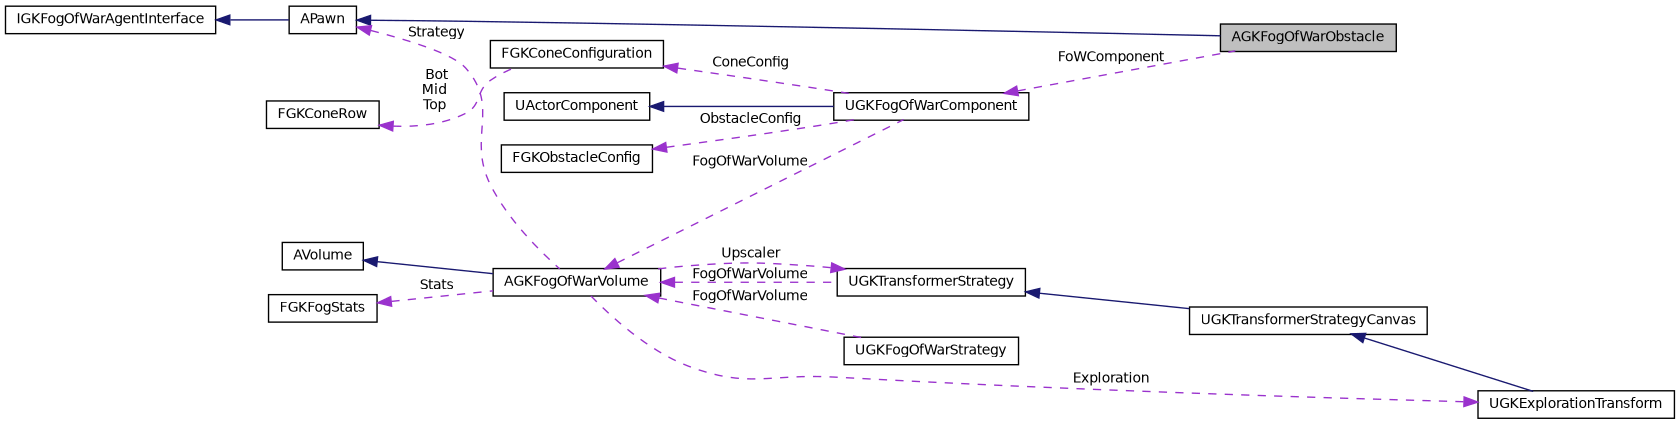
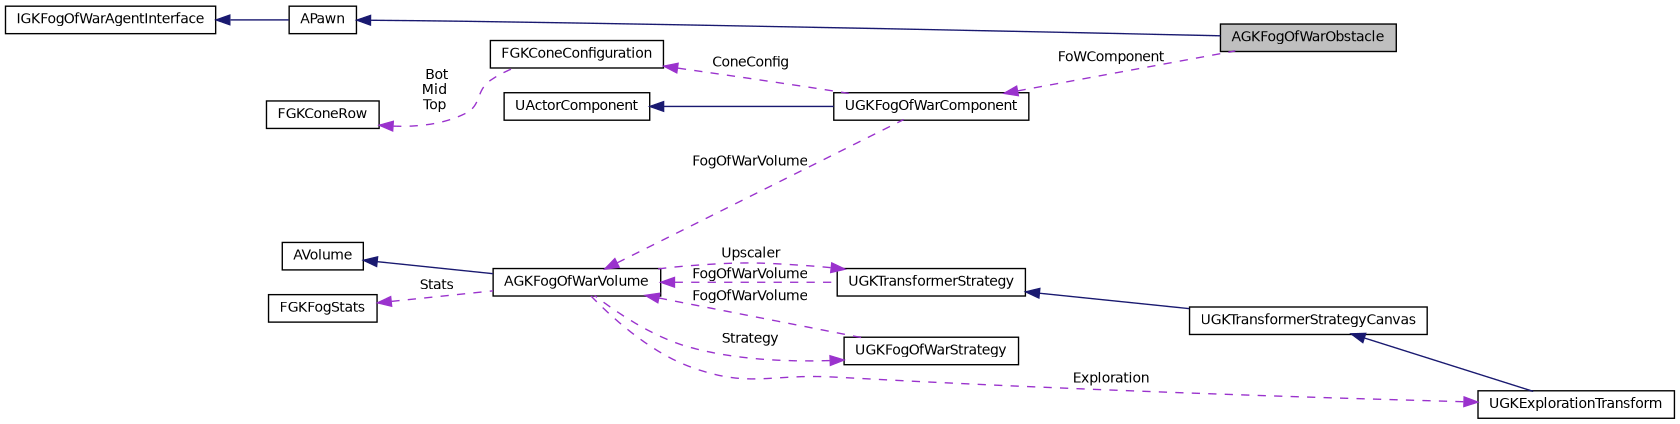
(482, 128) -> (705, 351)
(577, 159) -> none
